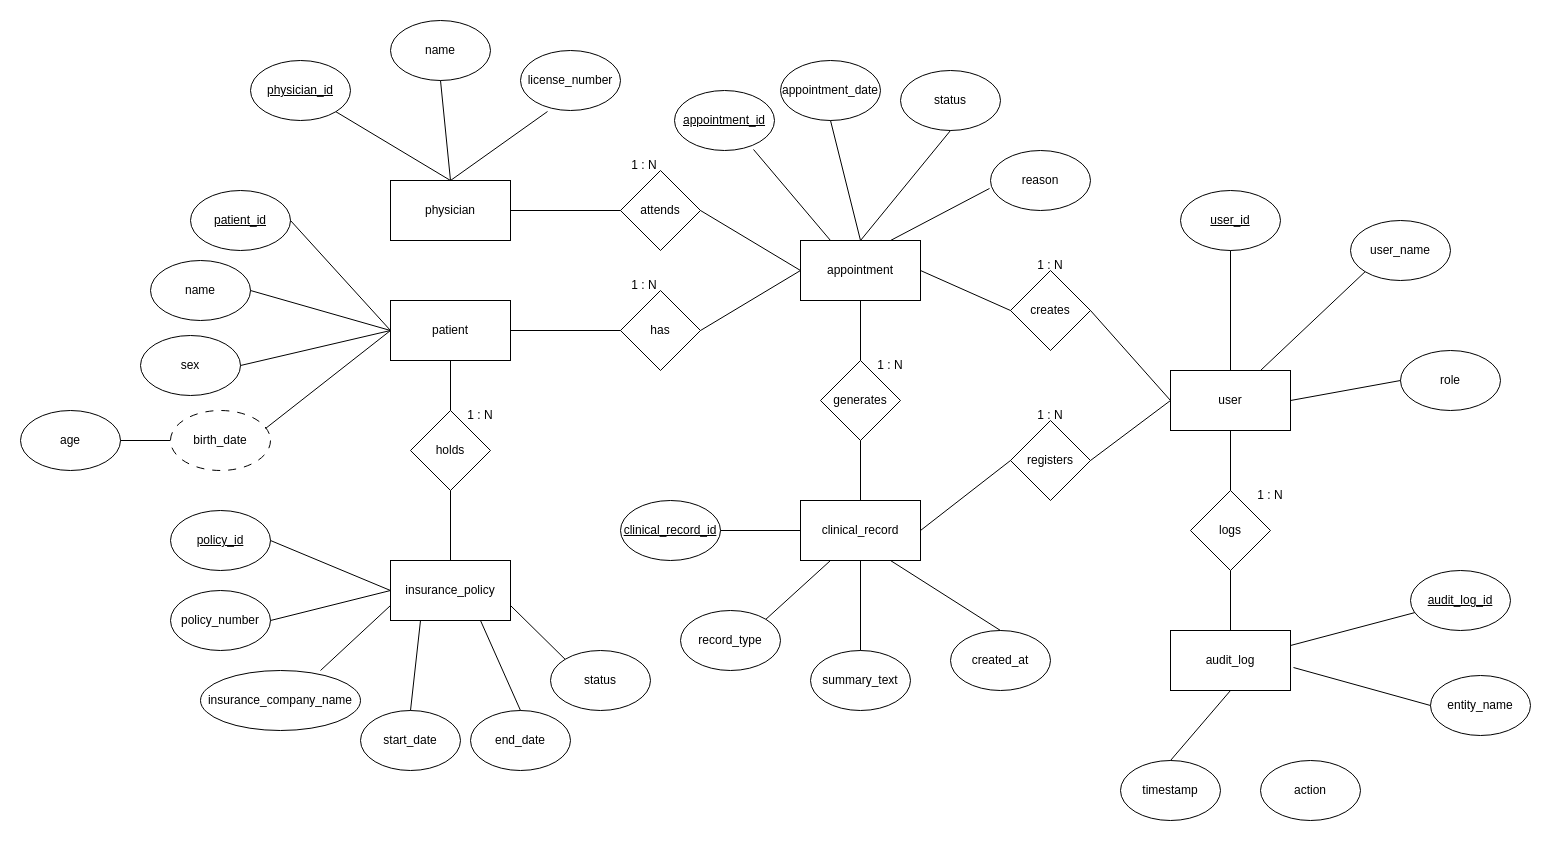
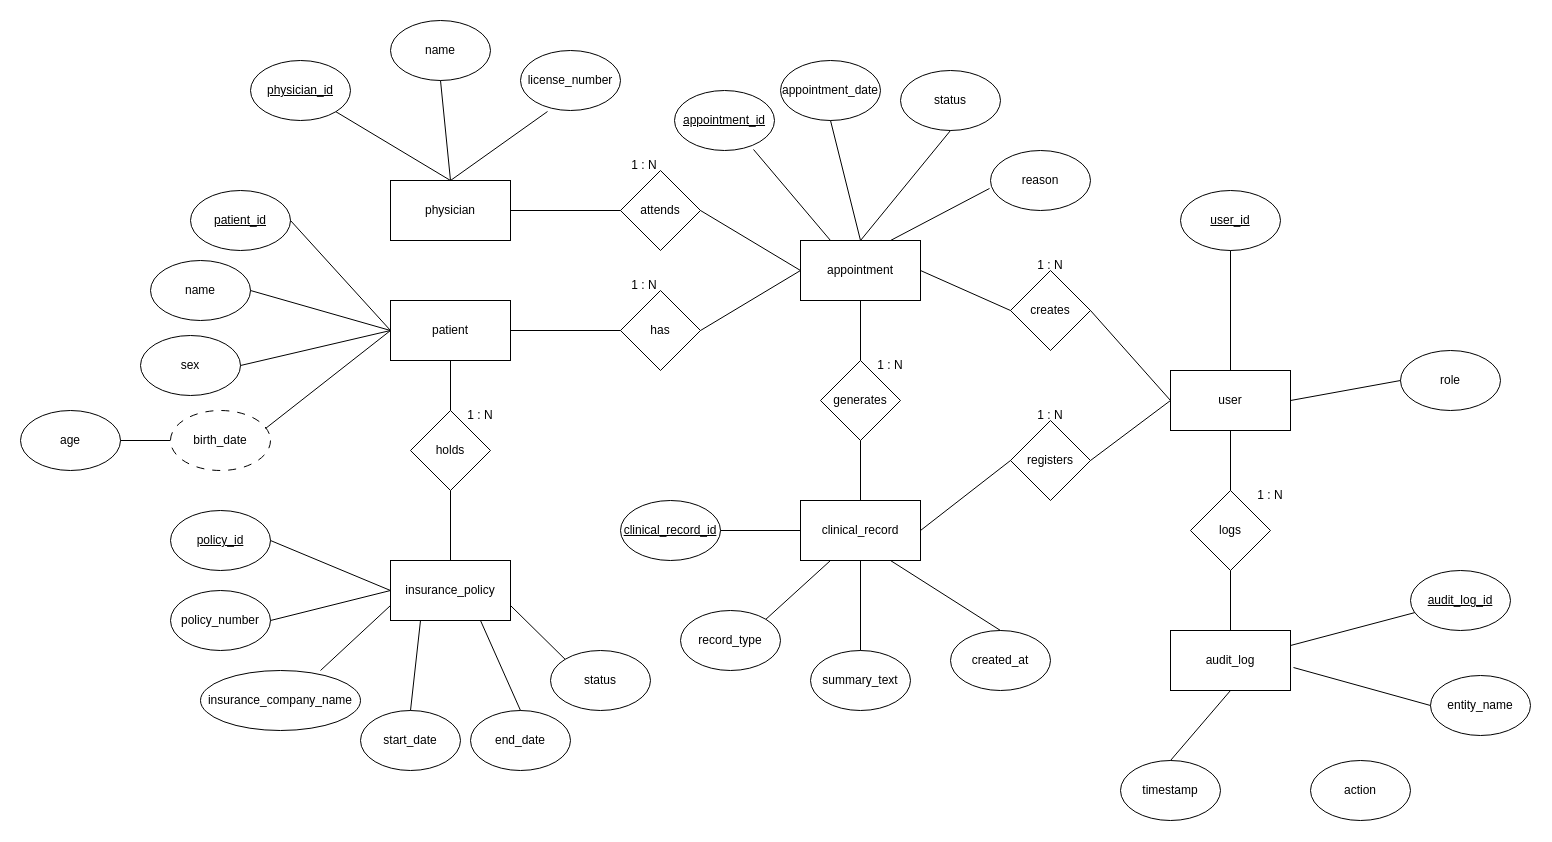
(1401, 251) -> none
(1312, 321) -> none
(1311, 791) -> (1361, 791)
